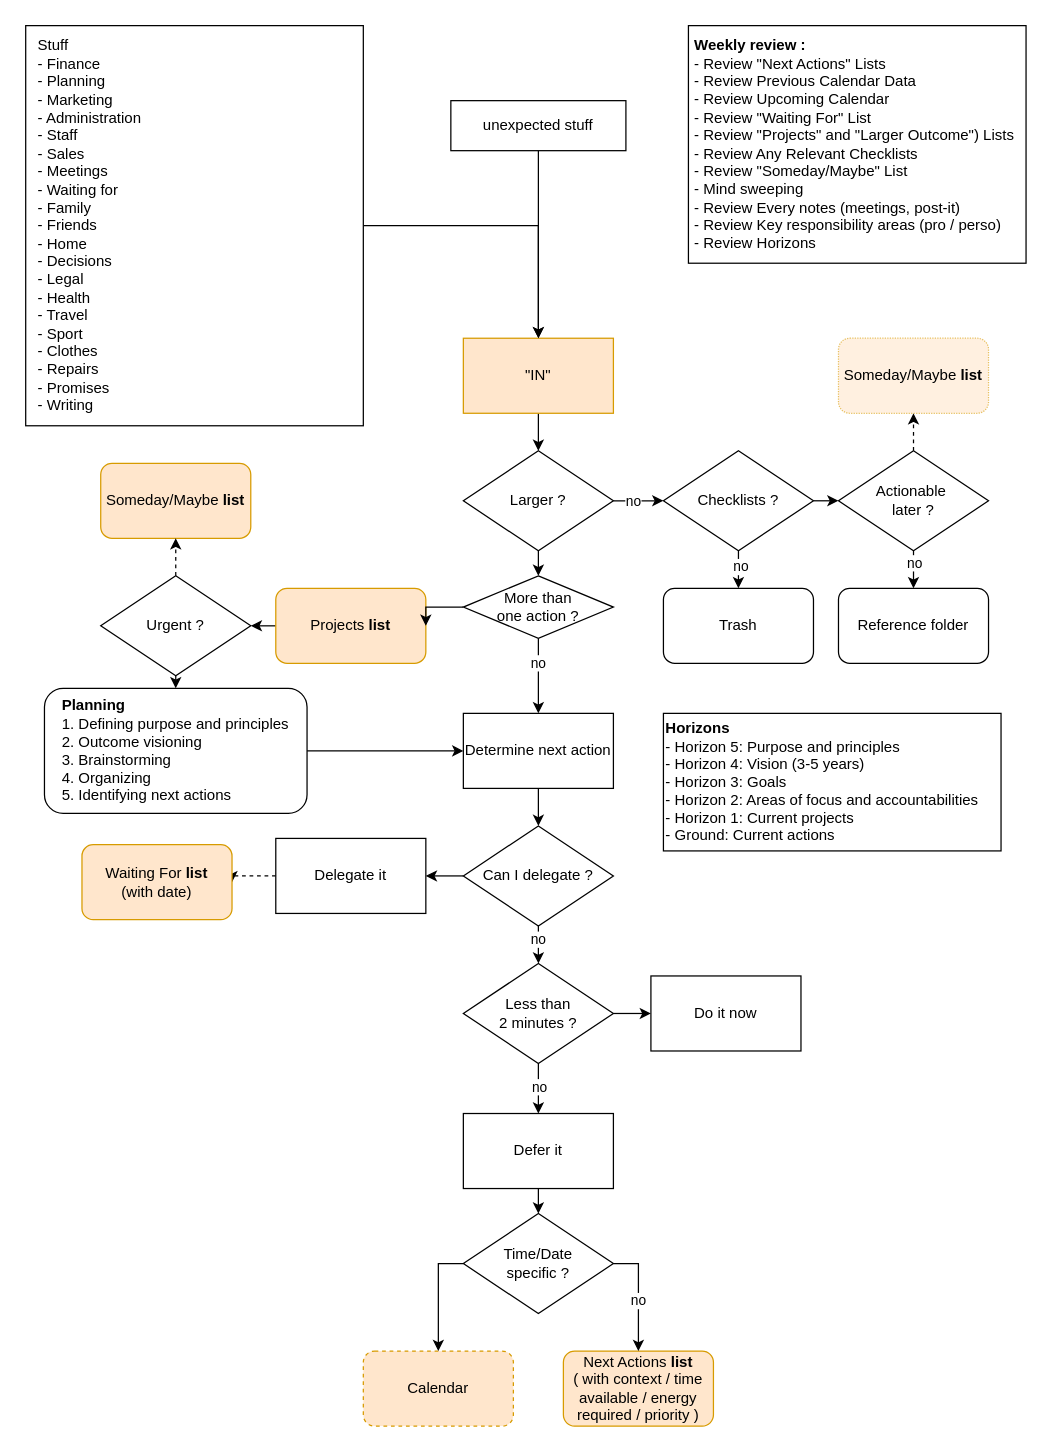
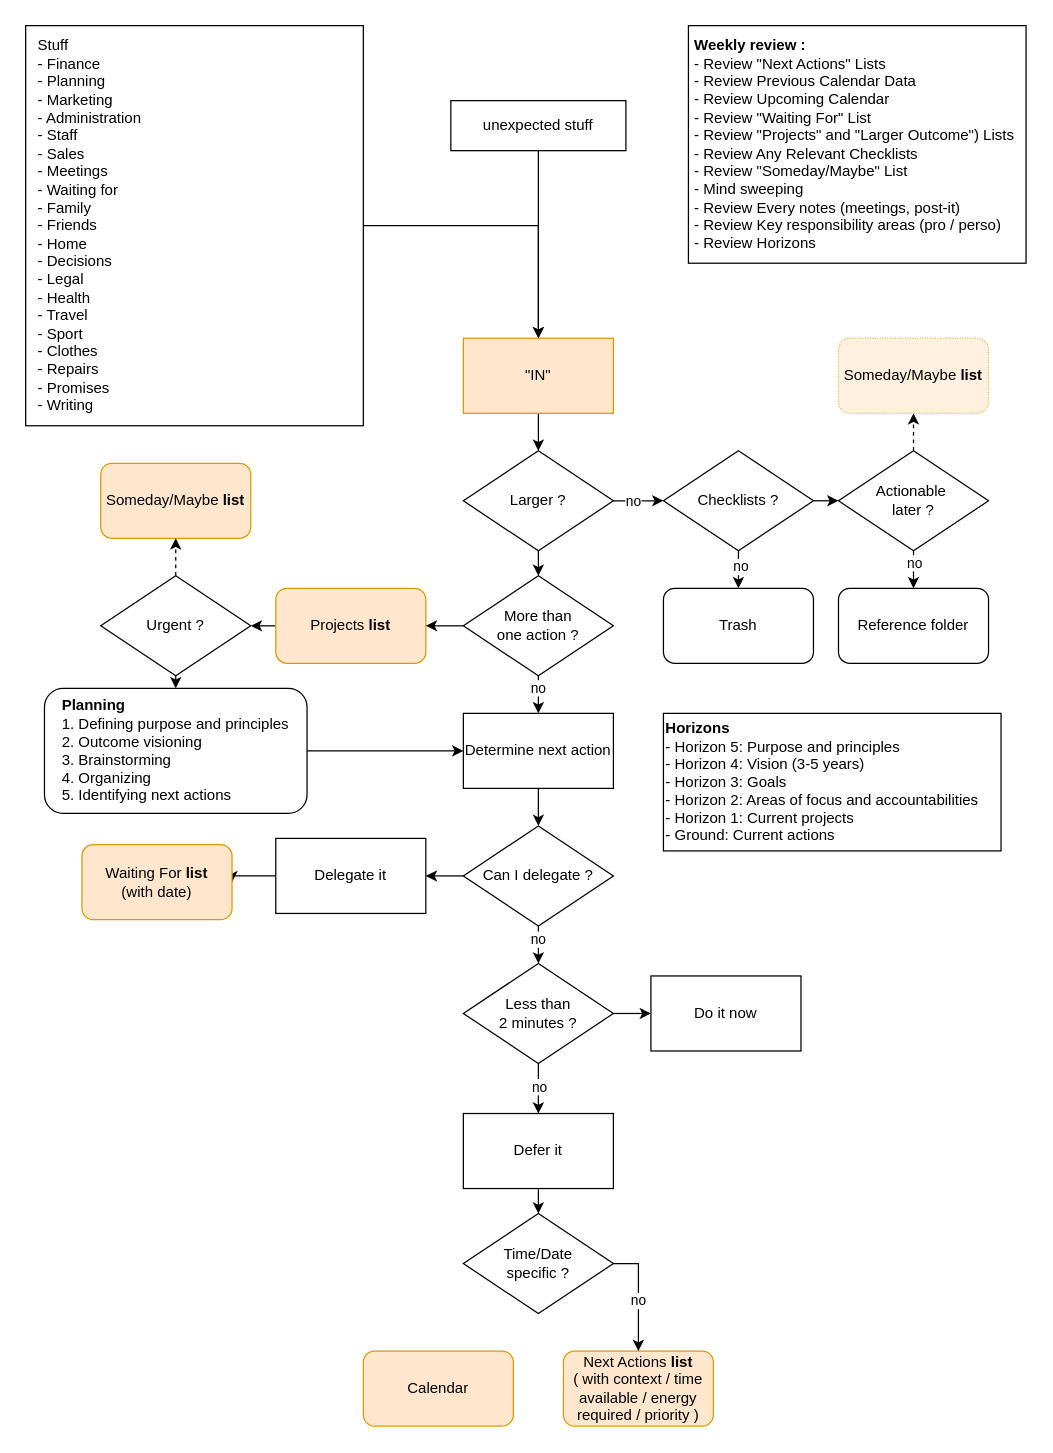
(538, 607) -> (538, 626)
(254, 876) -> (254, 876)
(438, 1290) -> none
(438, 1388) -> (438, 1388)
